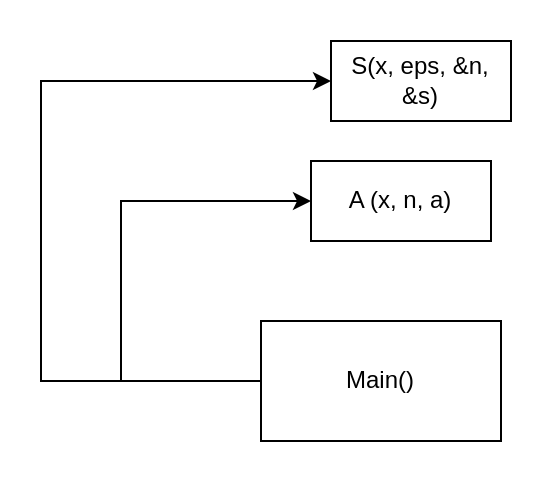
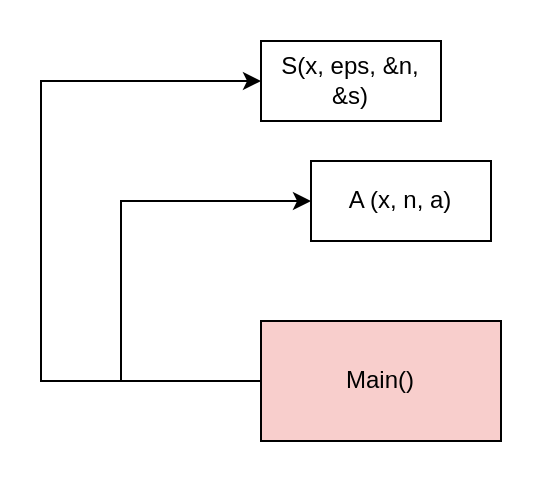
(421, 81) -> (351, 81)
(381, 381) -> (381, 381)
